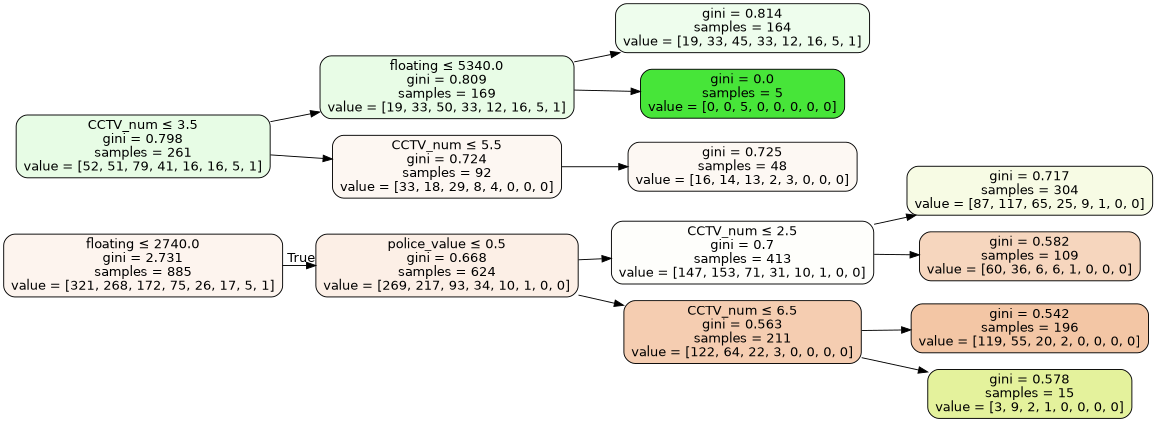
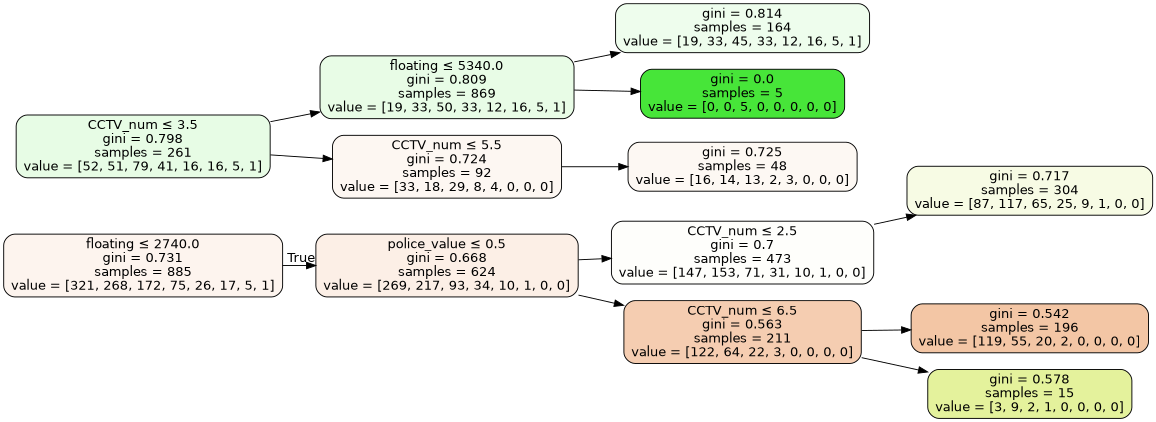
(447, 94) -> (447, 94)
(1030, 256) -> none
(143, 258) -> (143, 258)
(743, 259) -> (743, 259)
